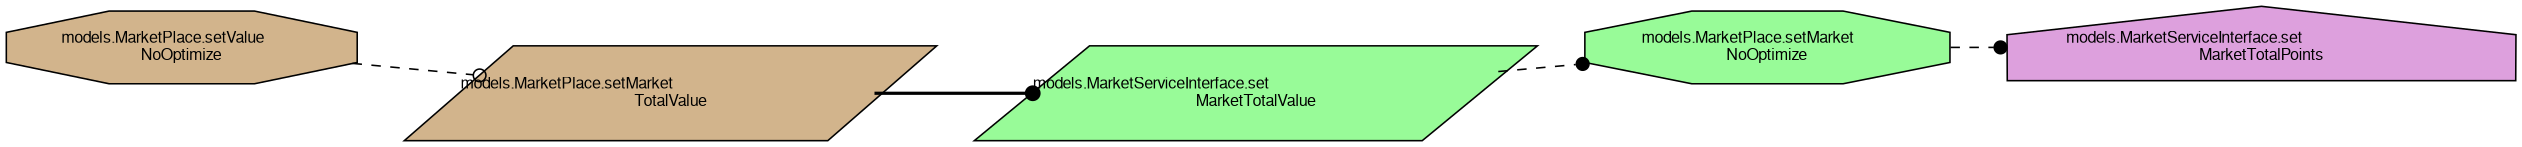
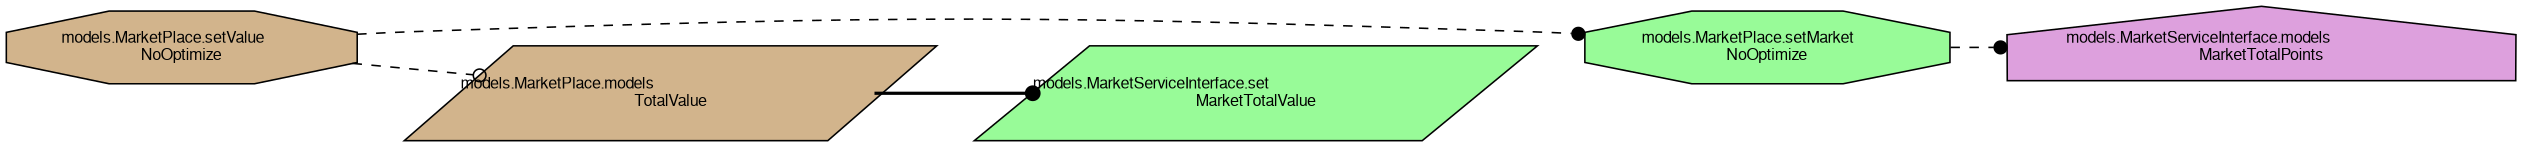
(2261, 47) -> (2261, 47)
(1537, 68) -> (964, 19)
(671, 93) -> (671, 93)
